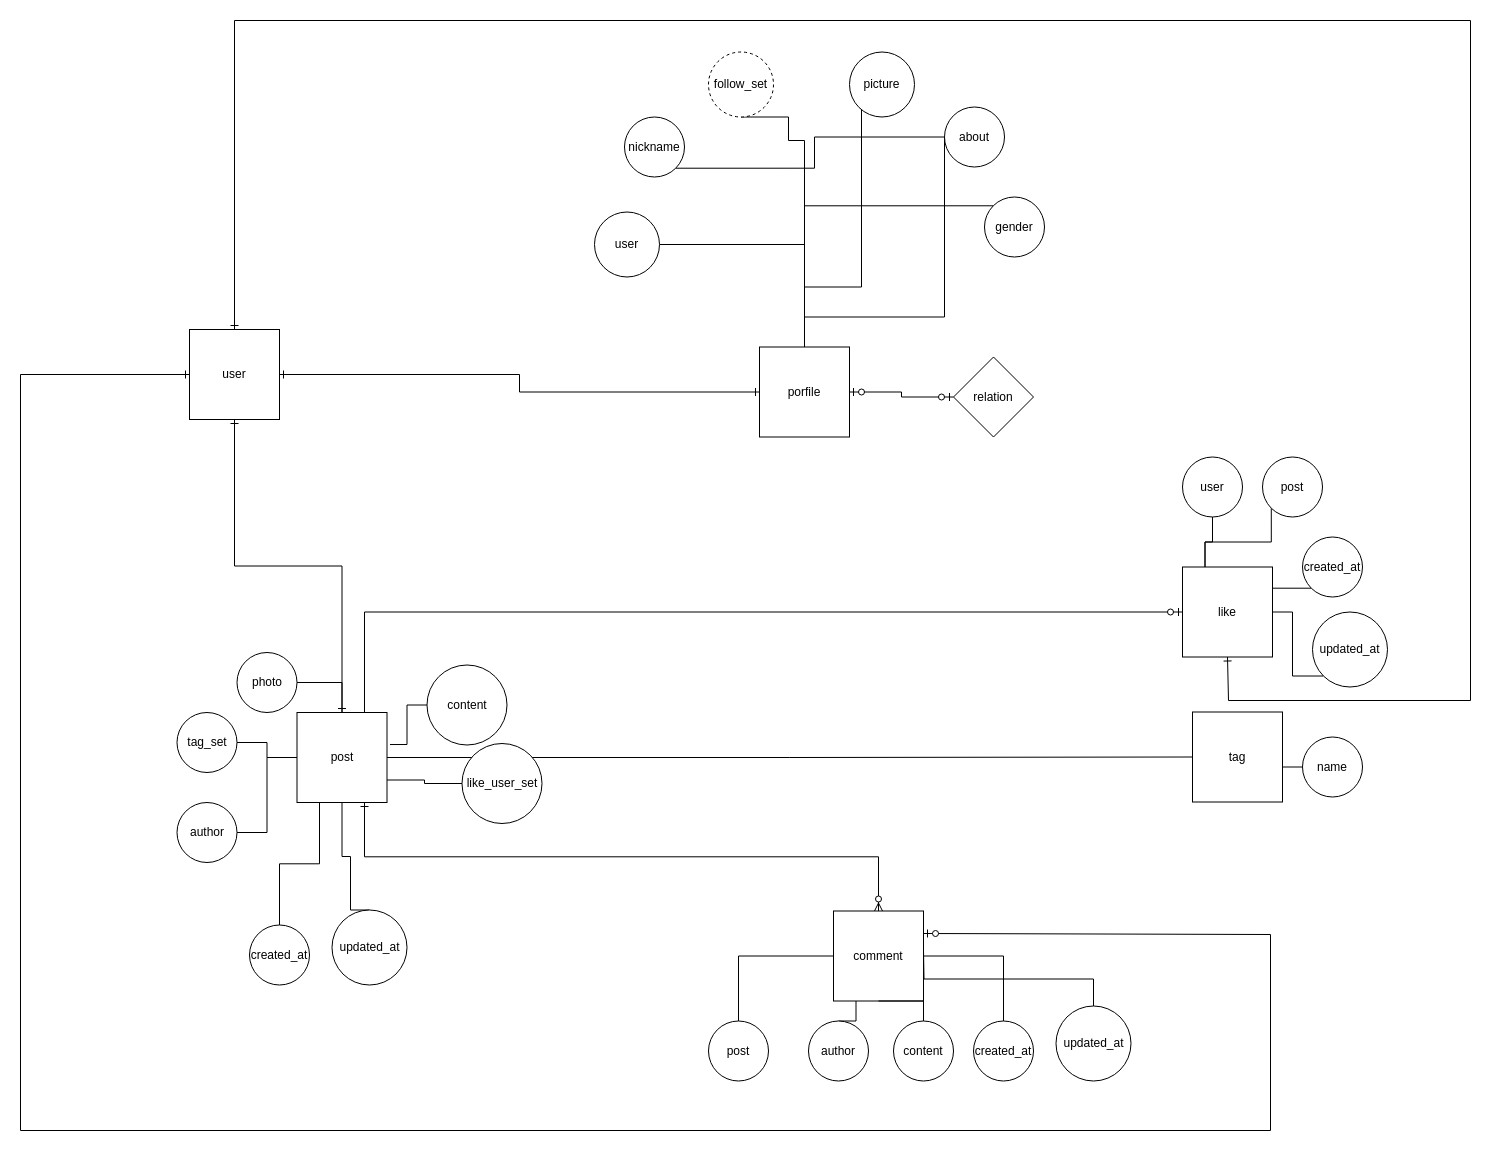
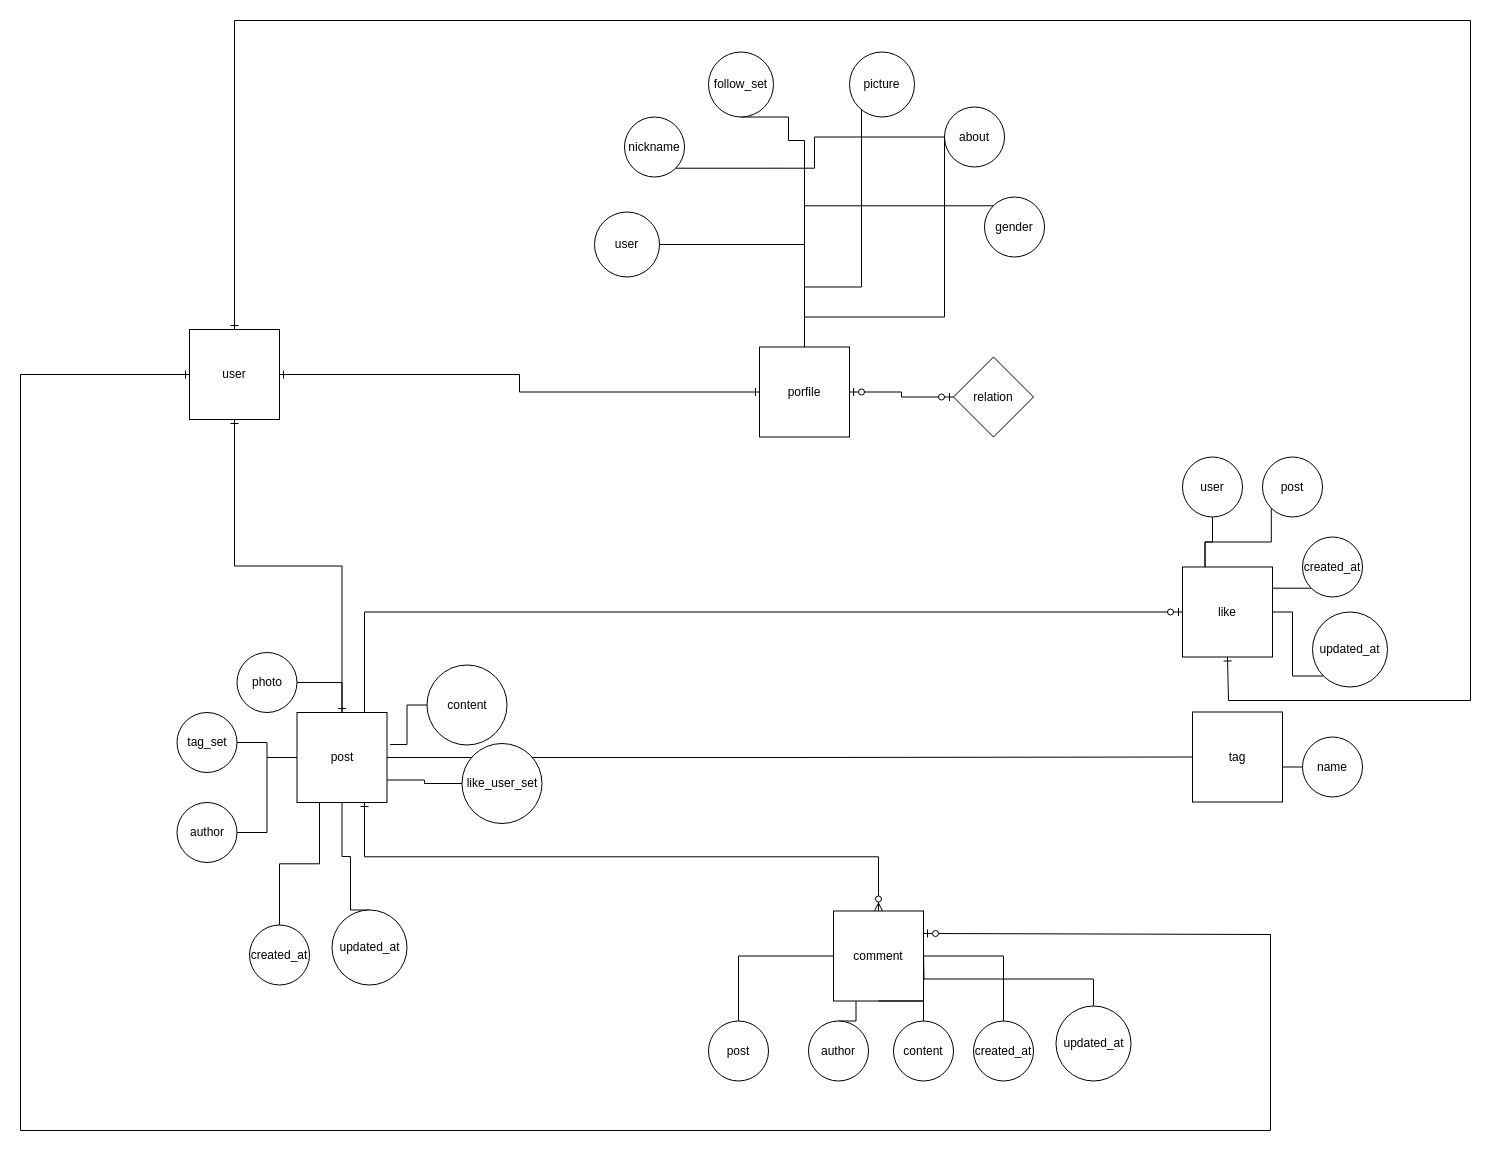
(741, 85) -> (741, 85)
